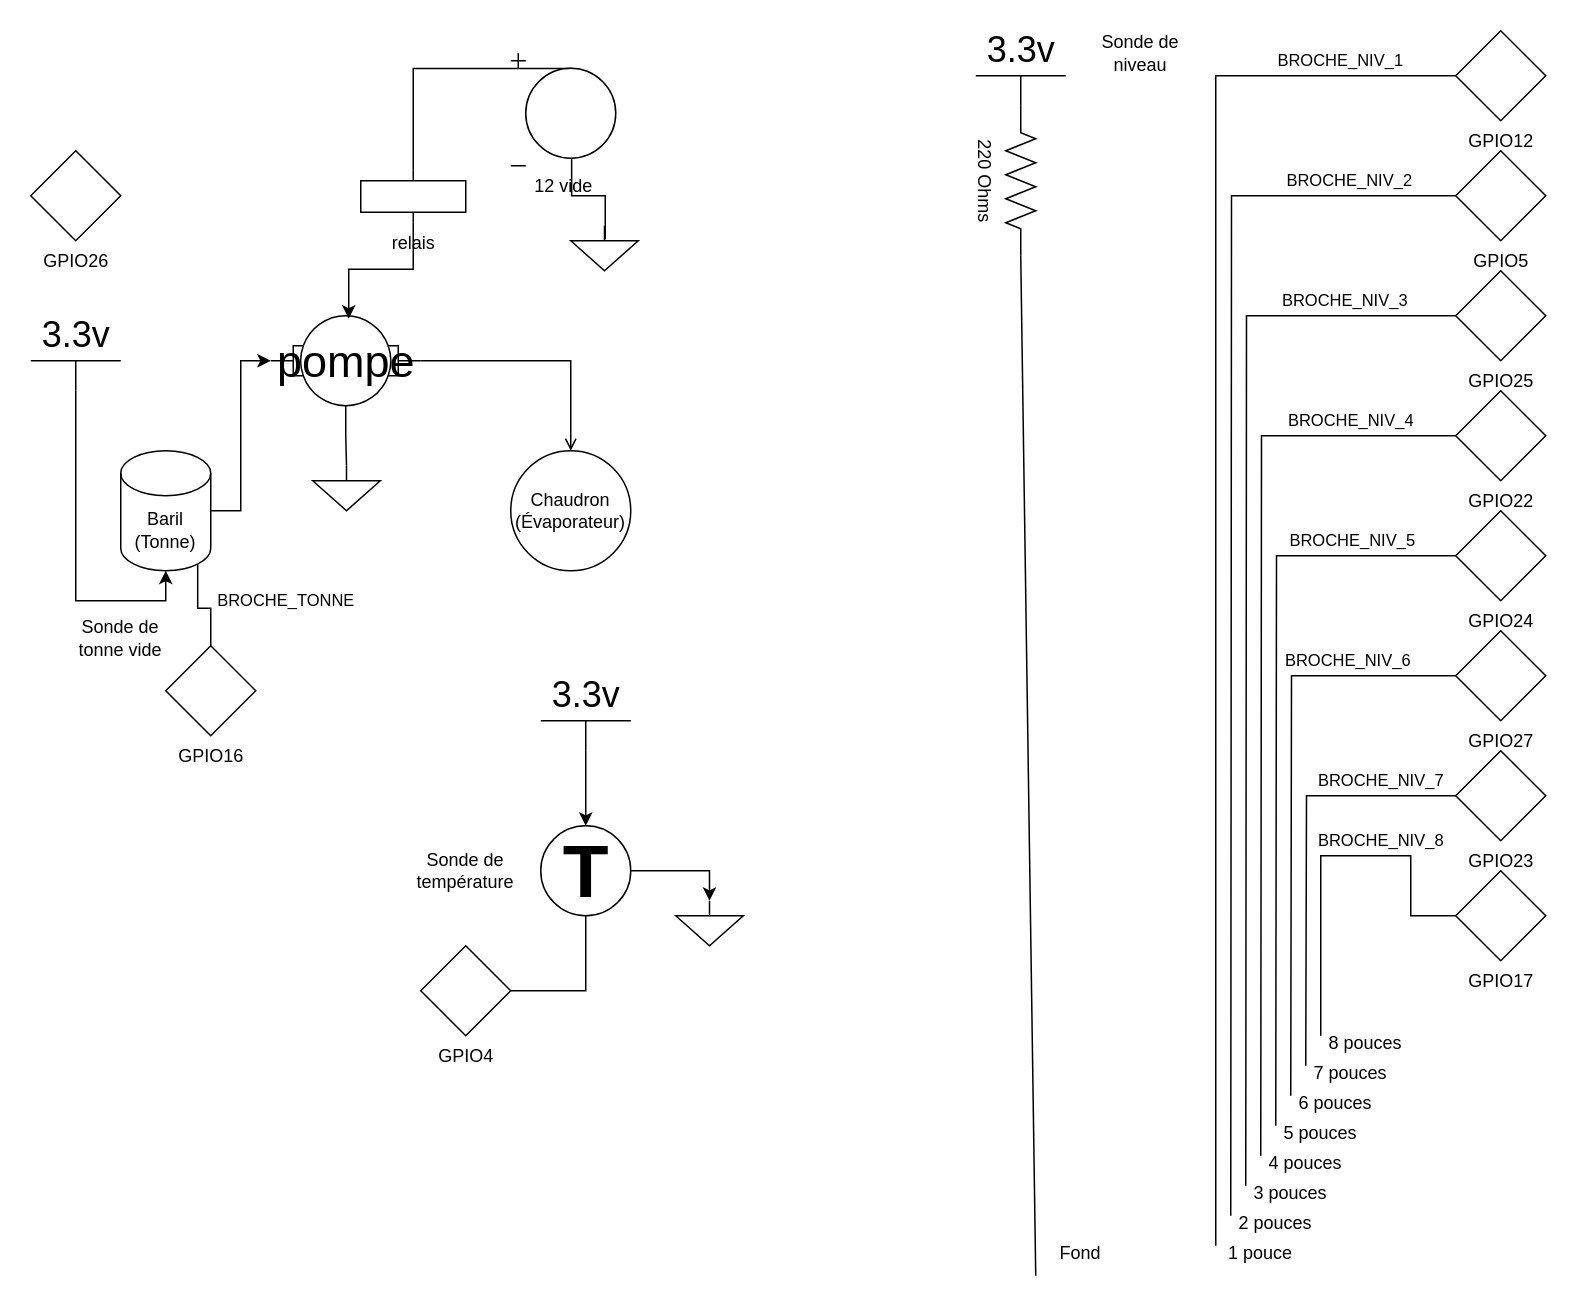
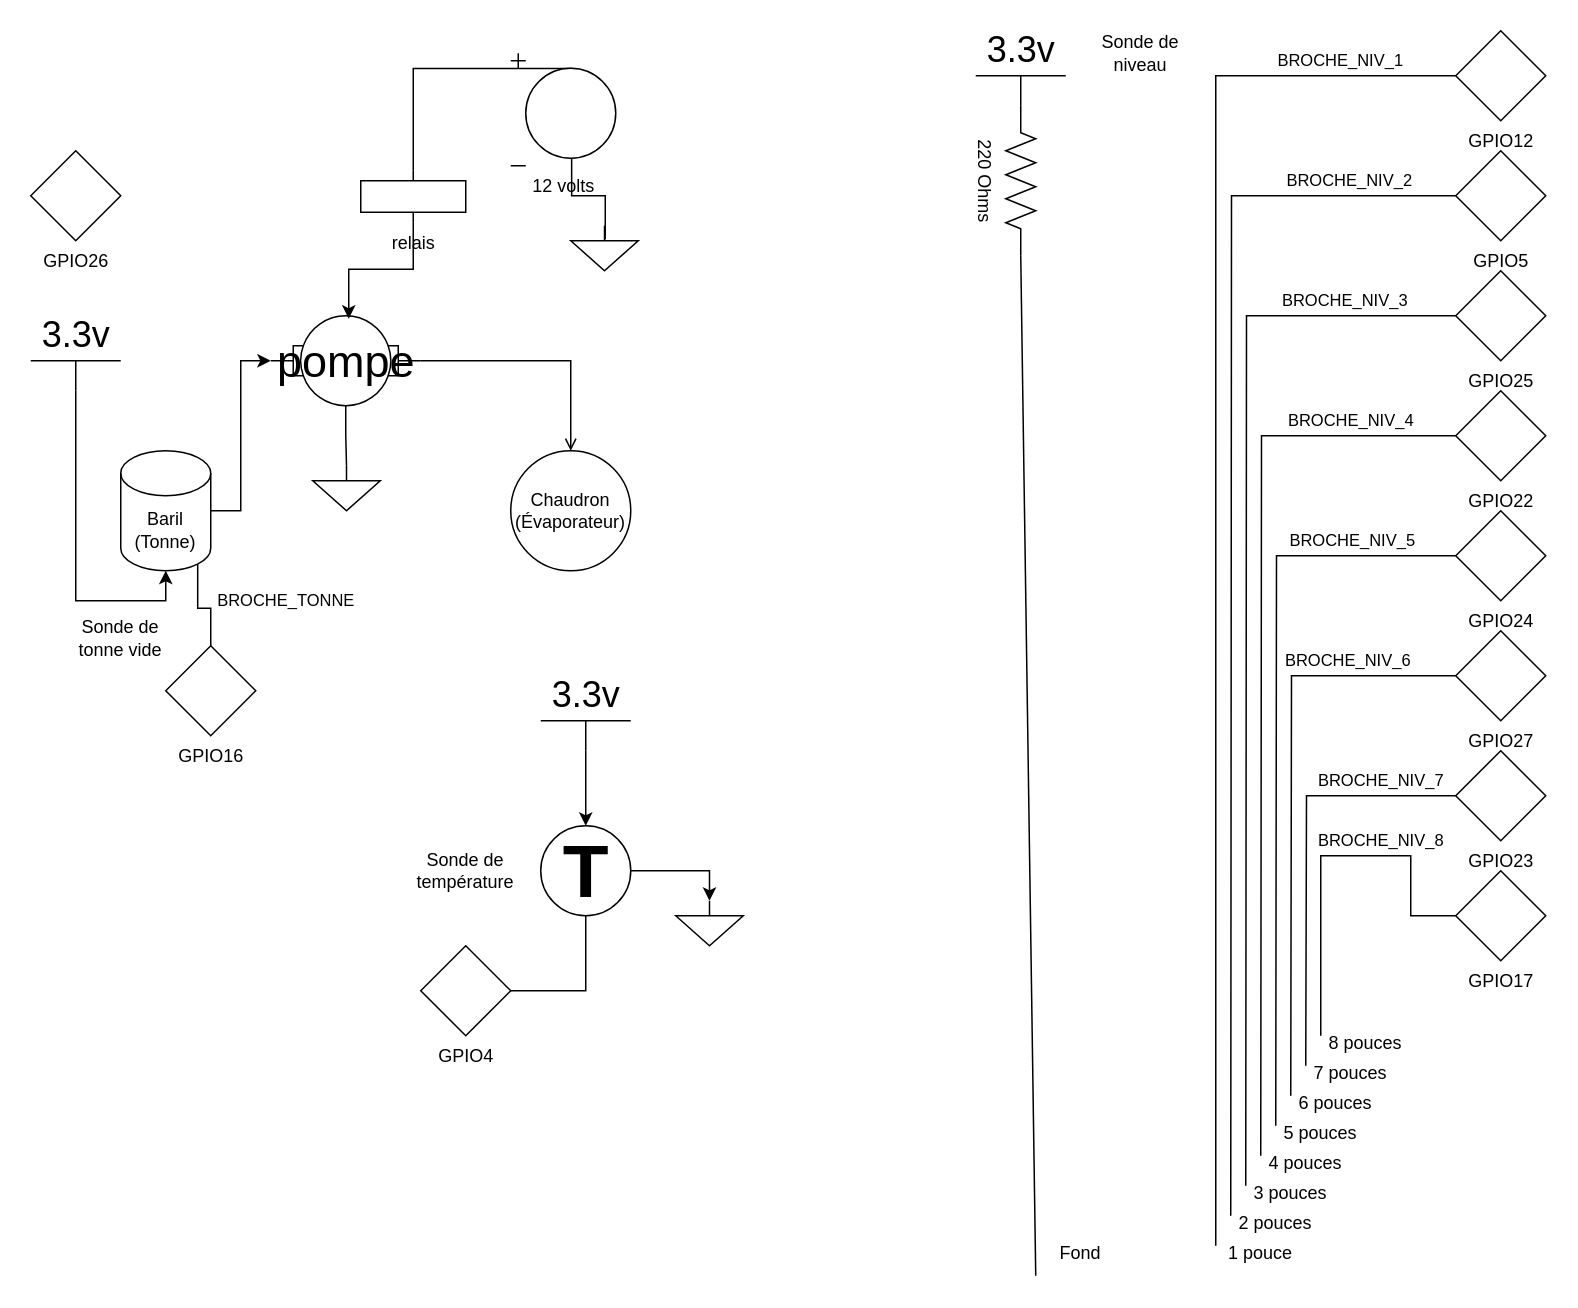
(564, 187) -> (564, 187)
